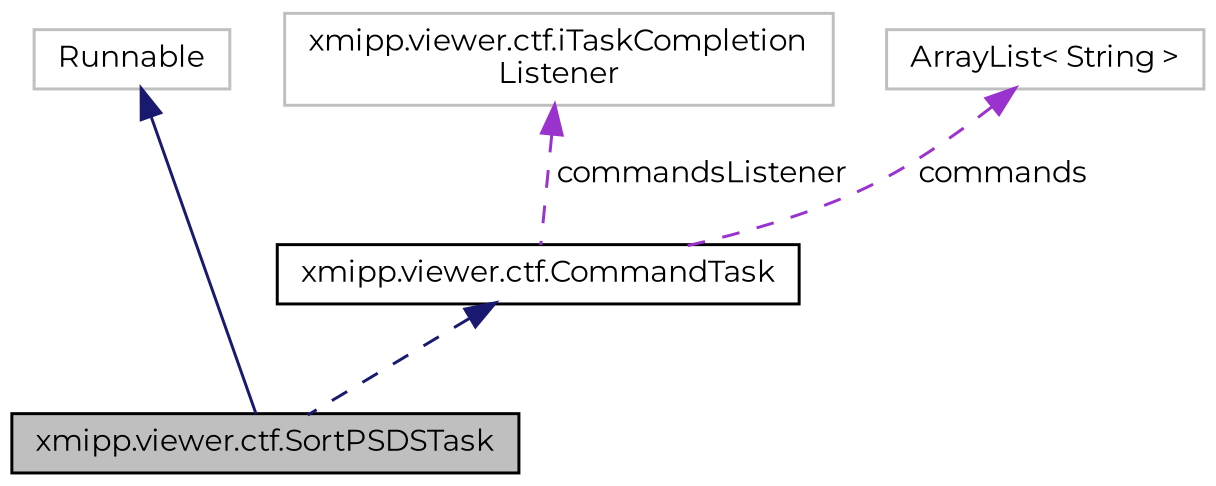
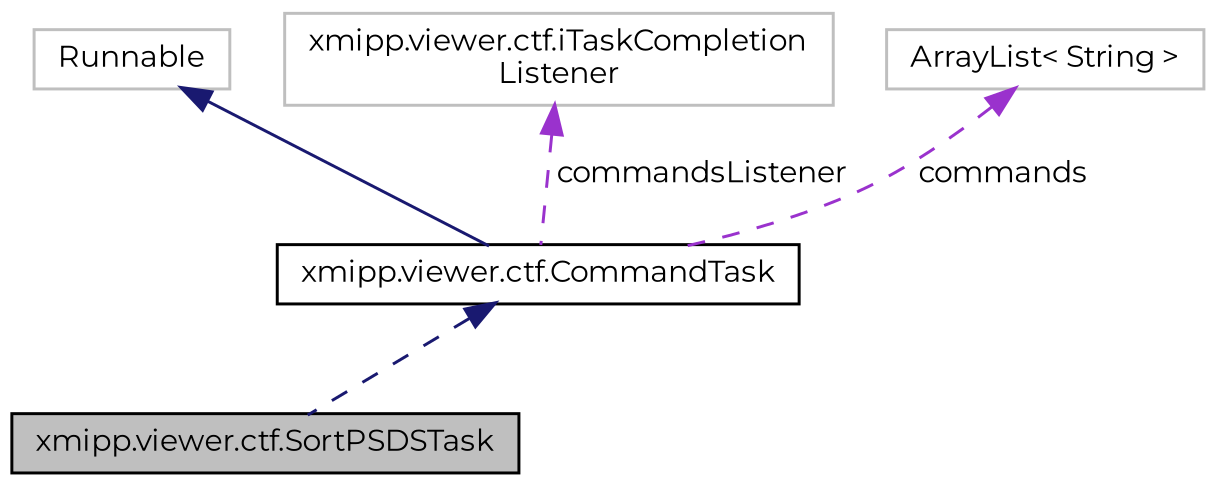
(204, 266) -> (348, 174)
